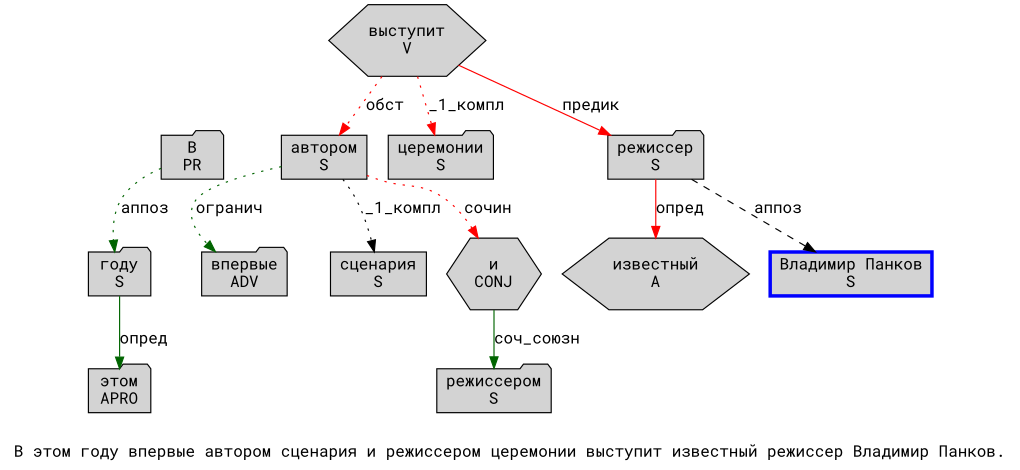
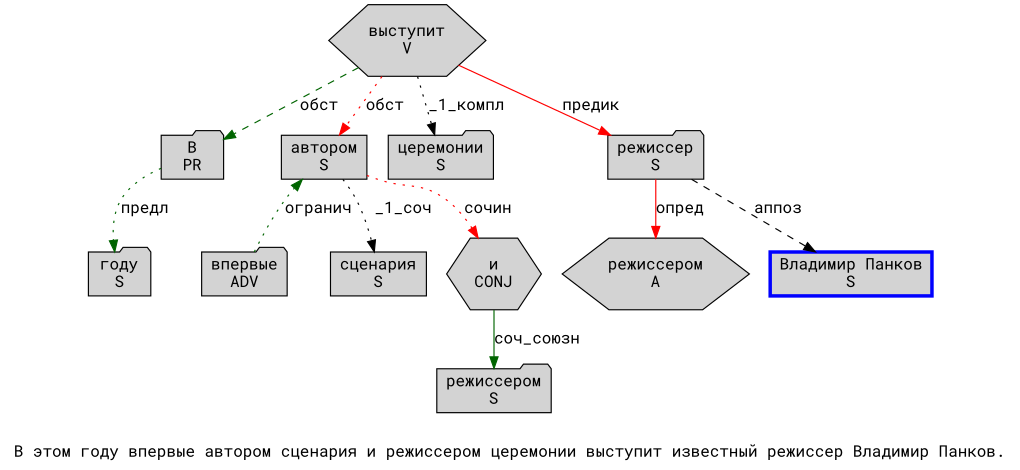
(424, 100) -> (424, 100)
none -> (296, 101)
(214, 188) -> (272, 219)
(145, 209) -> (145, 209)
(403, 209) -> (403, 209)
(656, 274) -> (656, 274)
(120, 391) -> none
